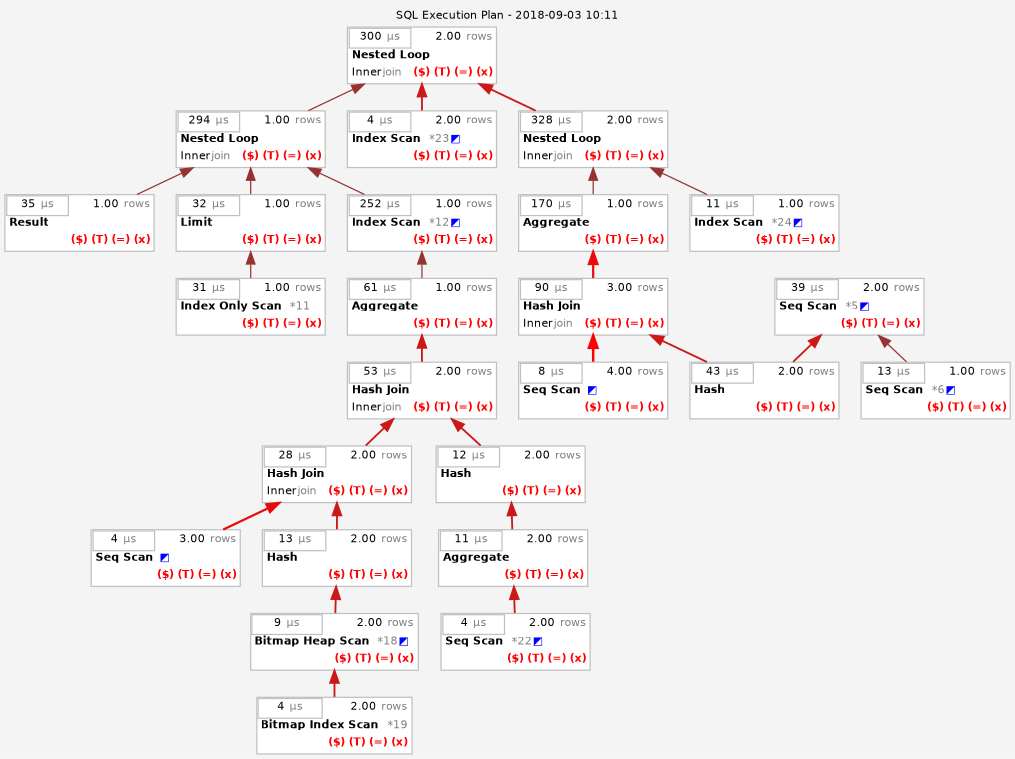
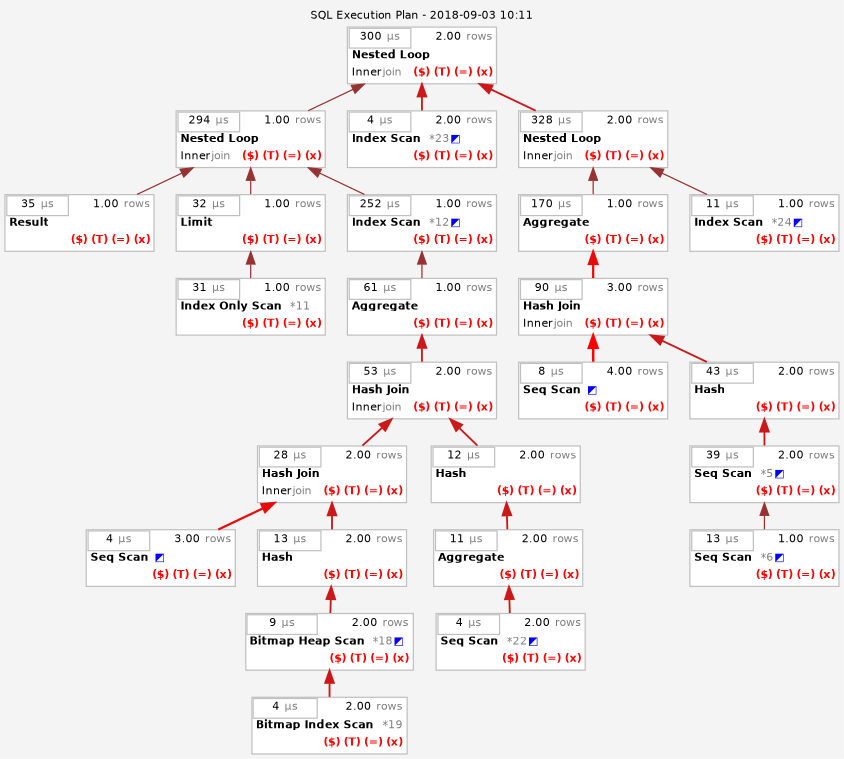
(802, 353) -> (764, 439)
